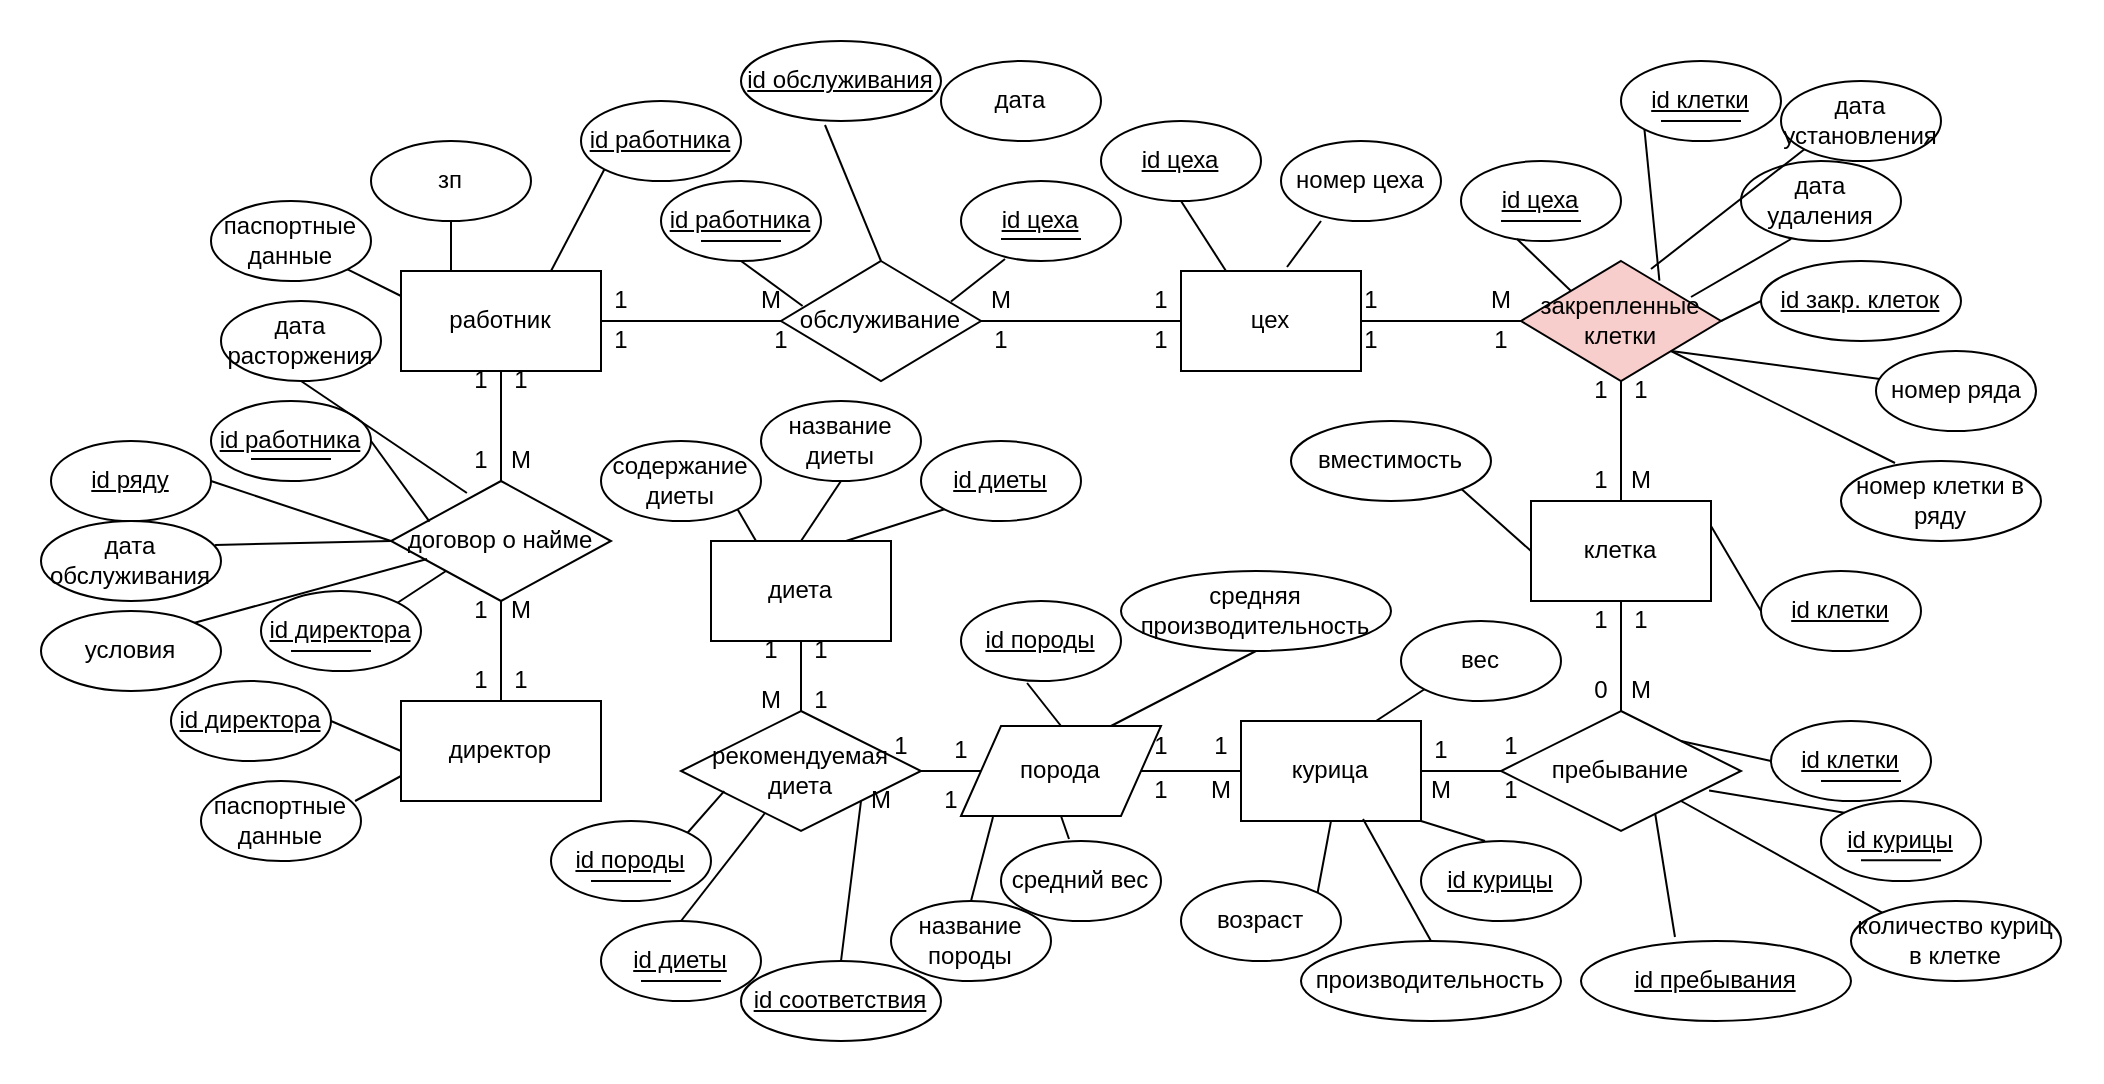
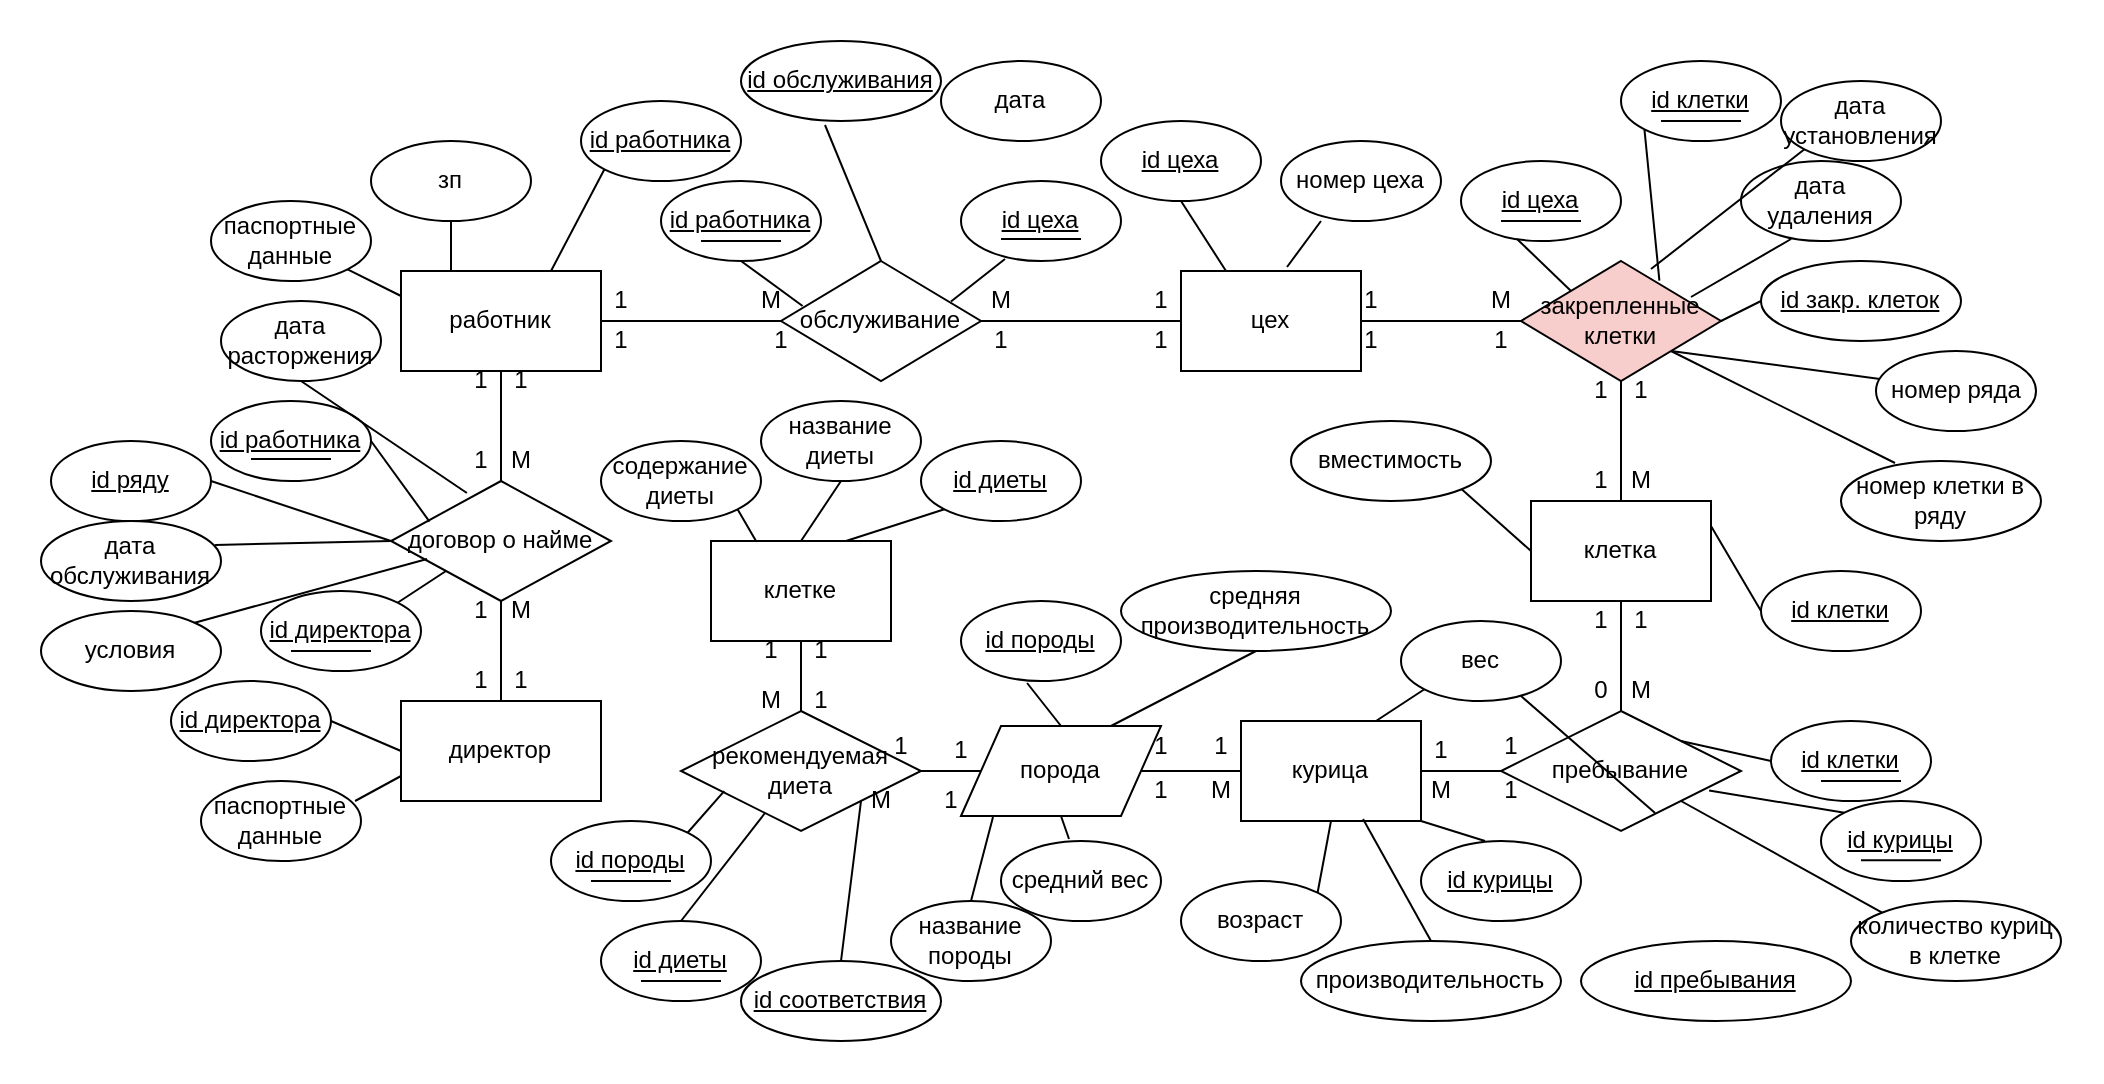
(801, 591) -> (801, 591)
(1665, 875) -> (1588, 754)
